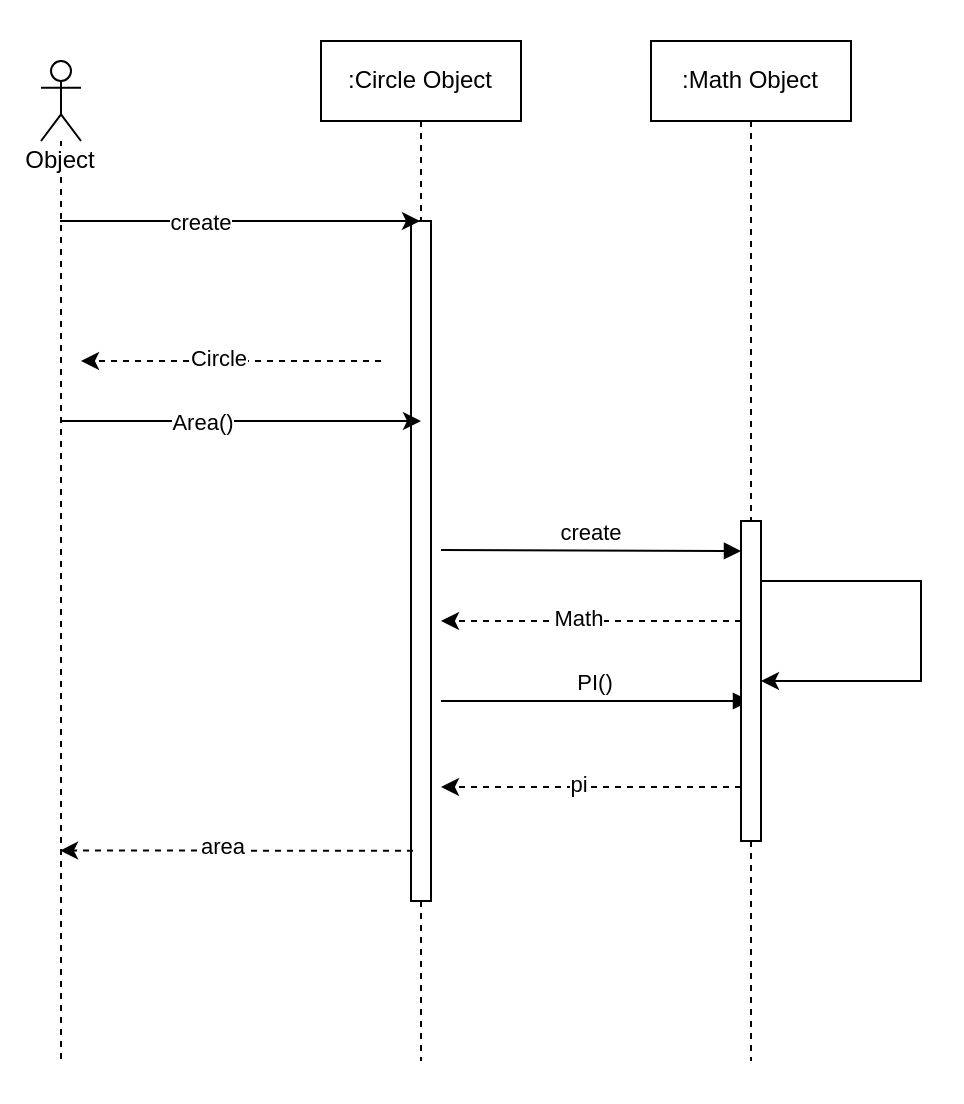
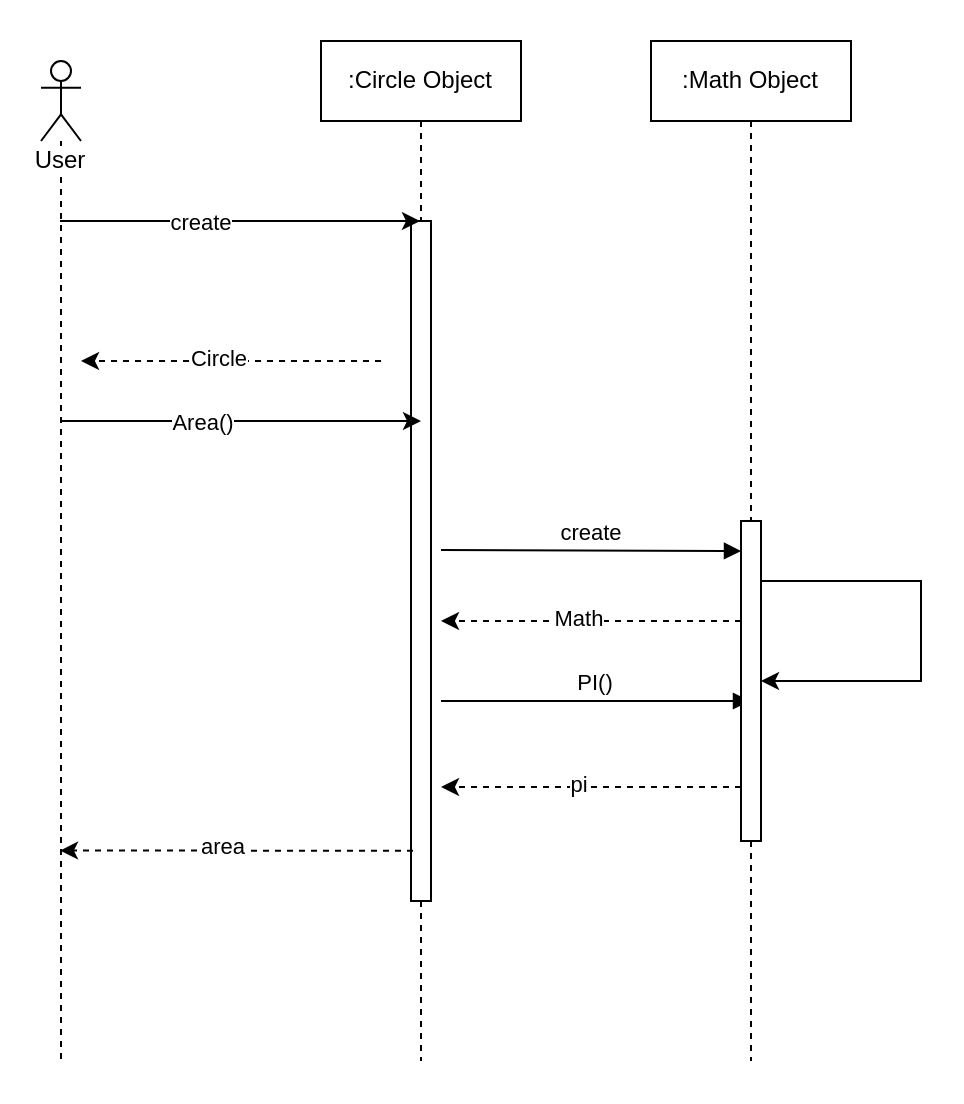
(61, 190) -> (61, 176)
